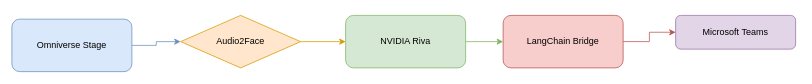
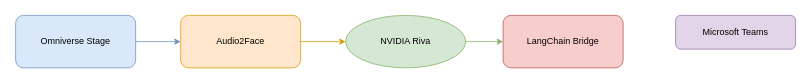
(649, 40) -> none
(240, 42) -> (240, 42)
(405, 42) -> (405, 42)
(72, 45) -> (75, 42)
